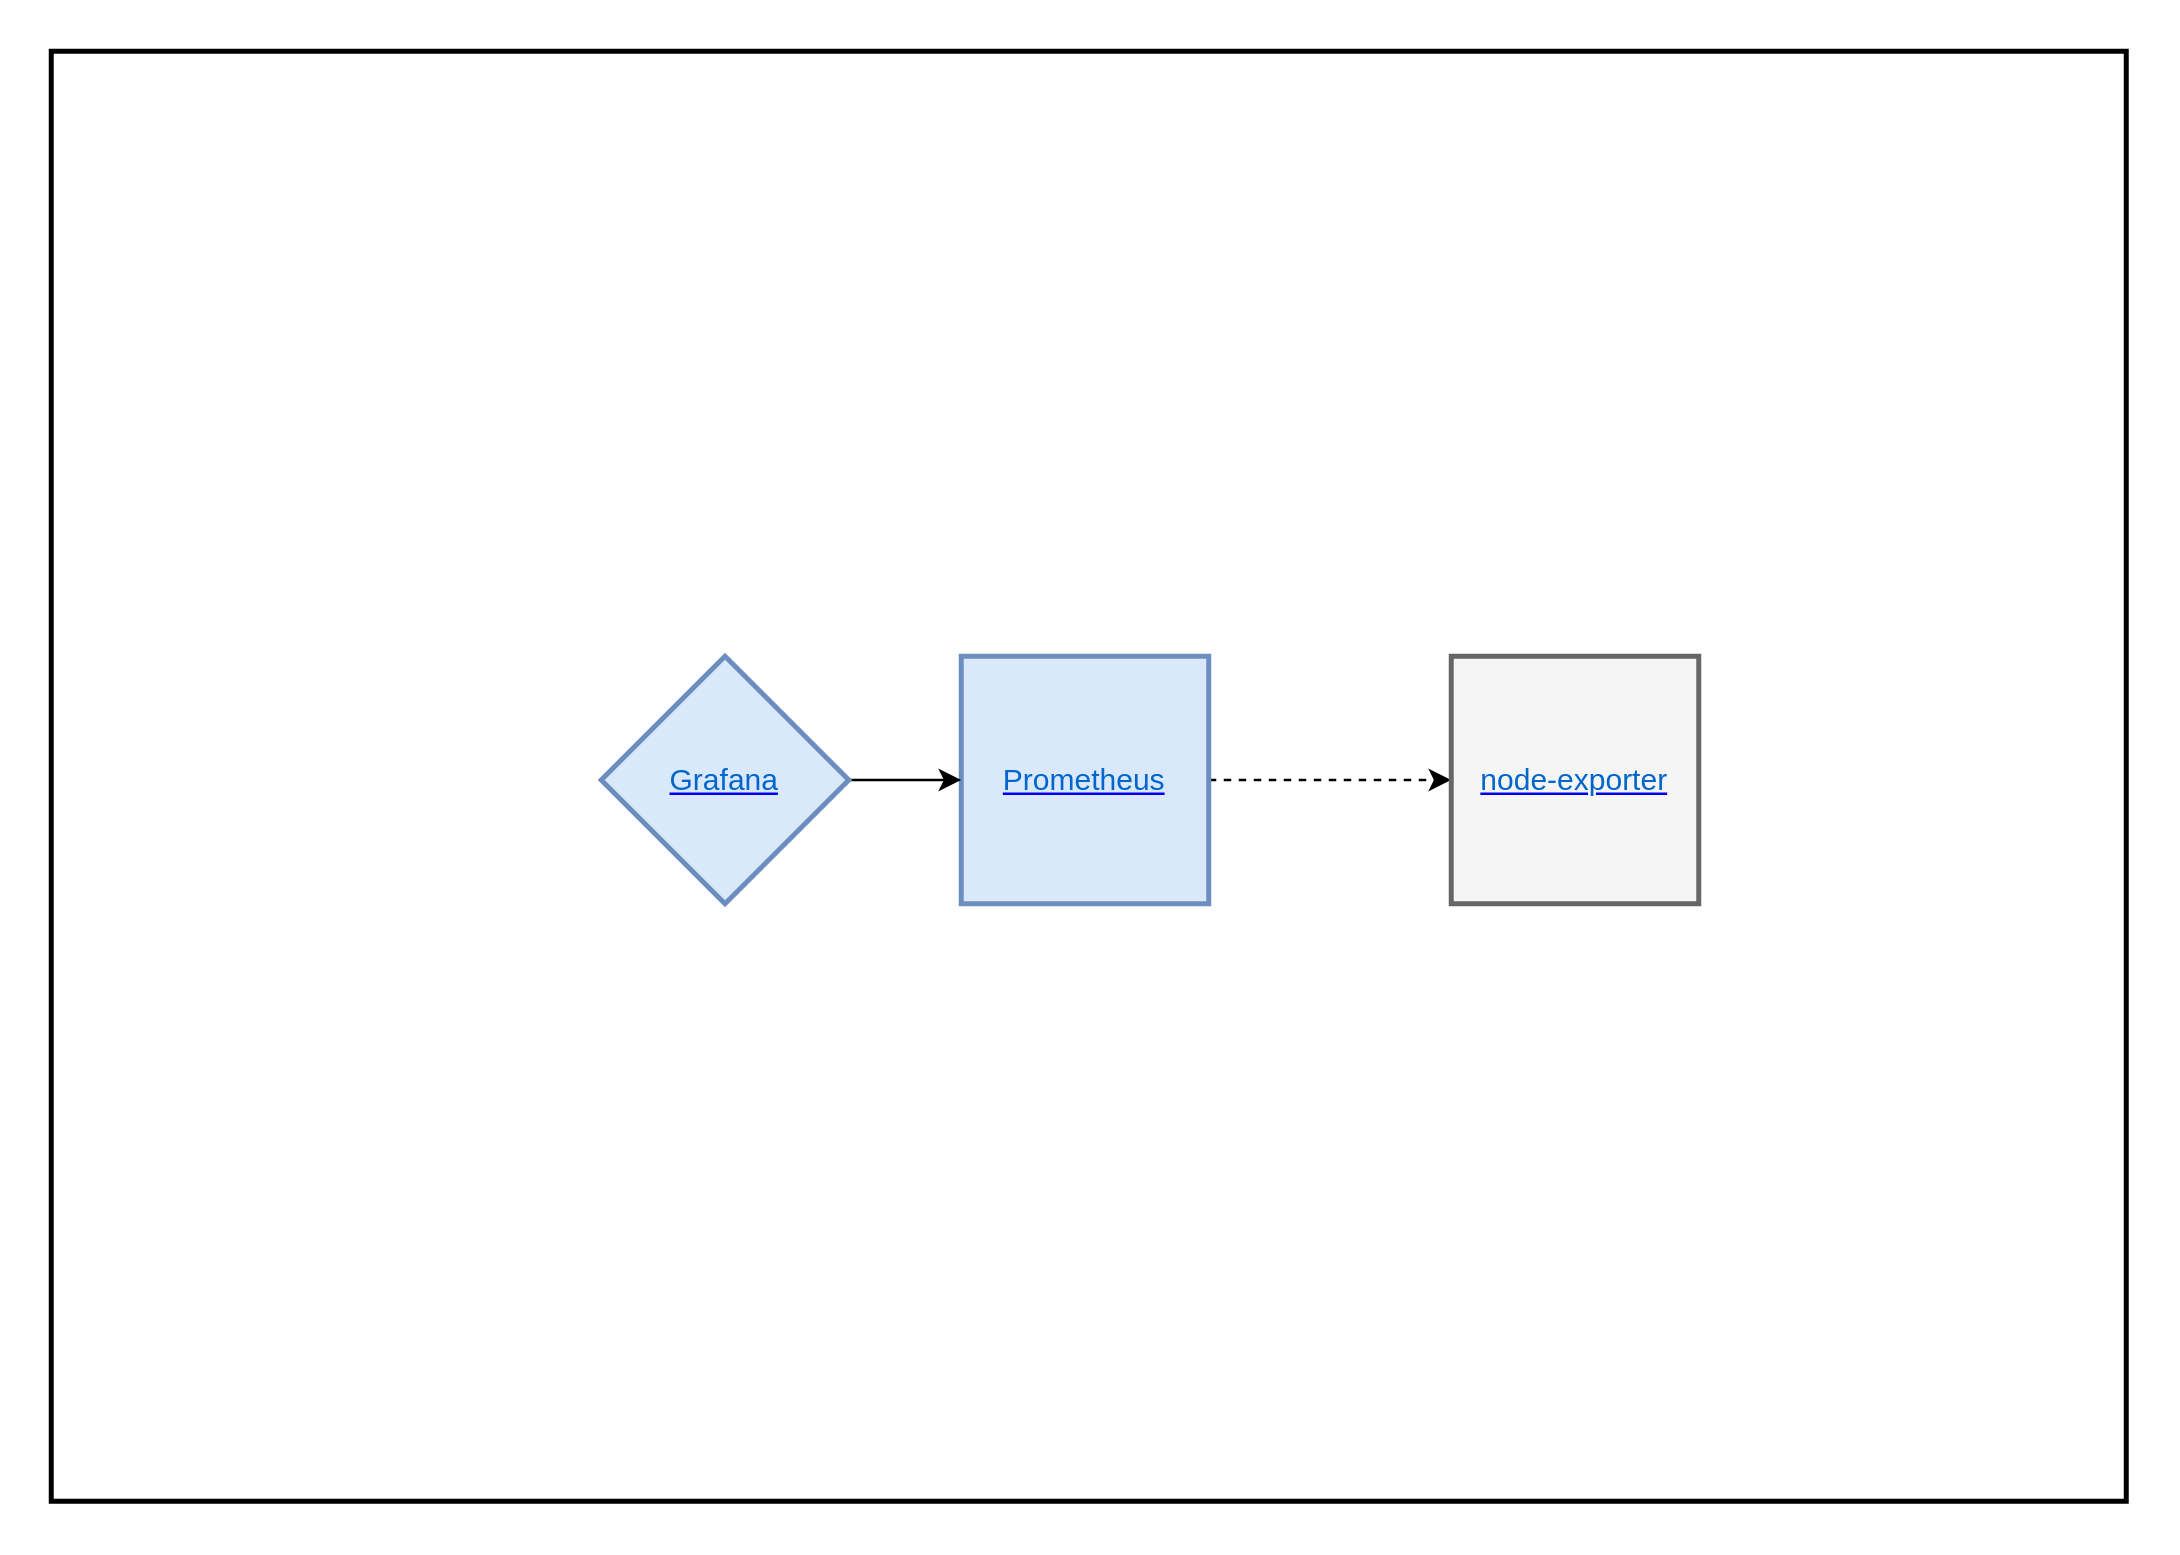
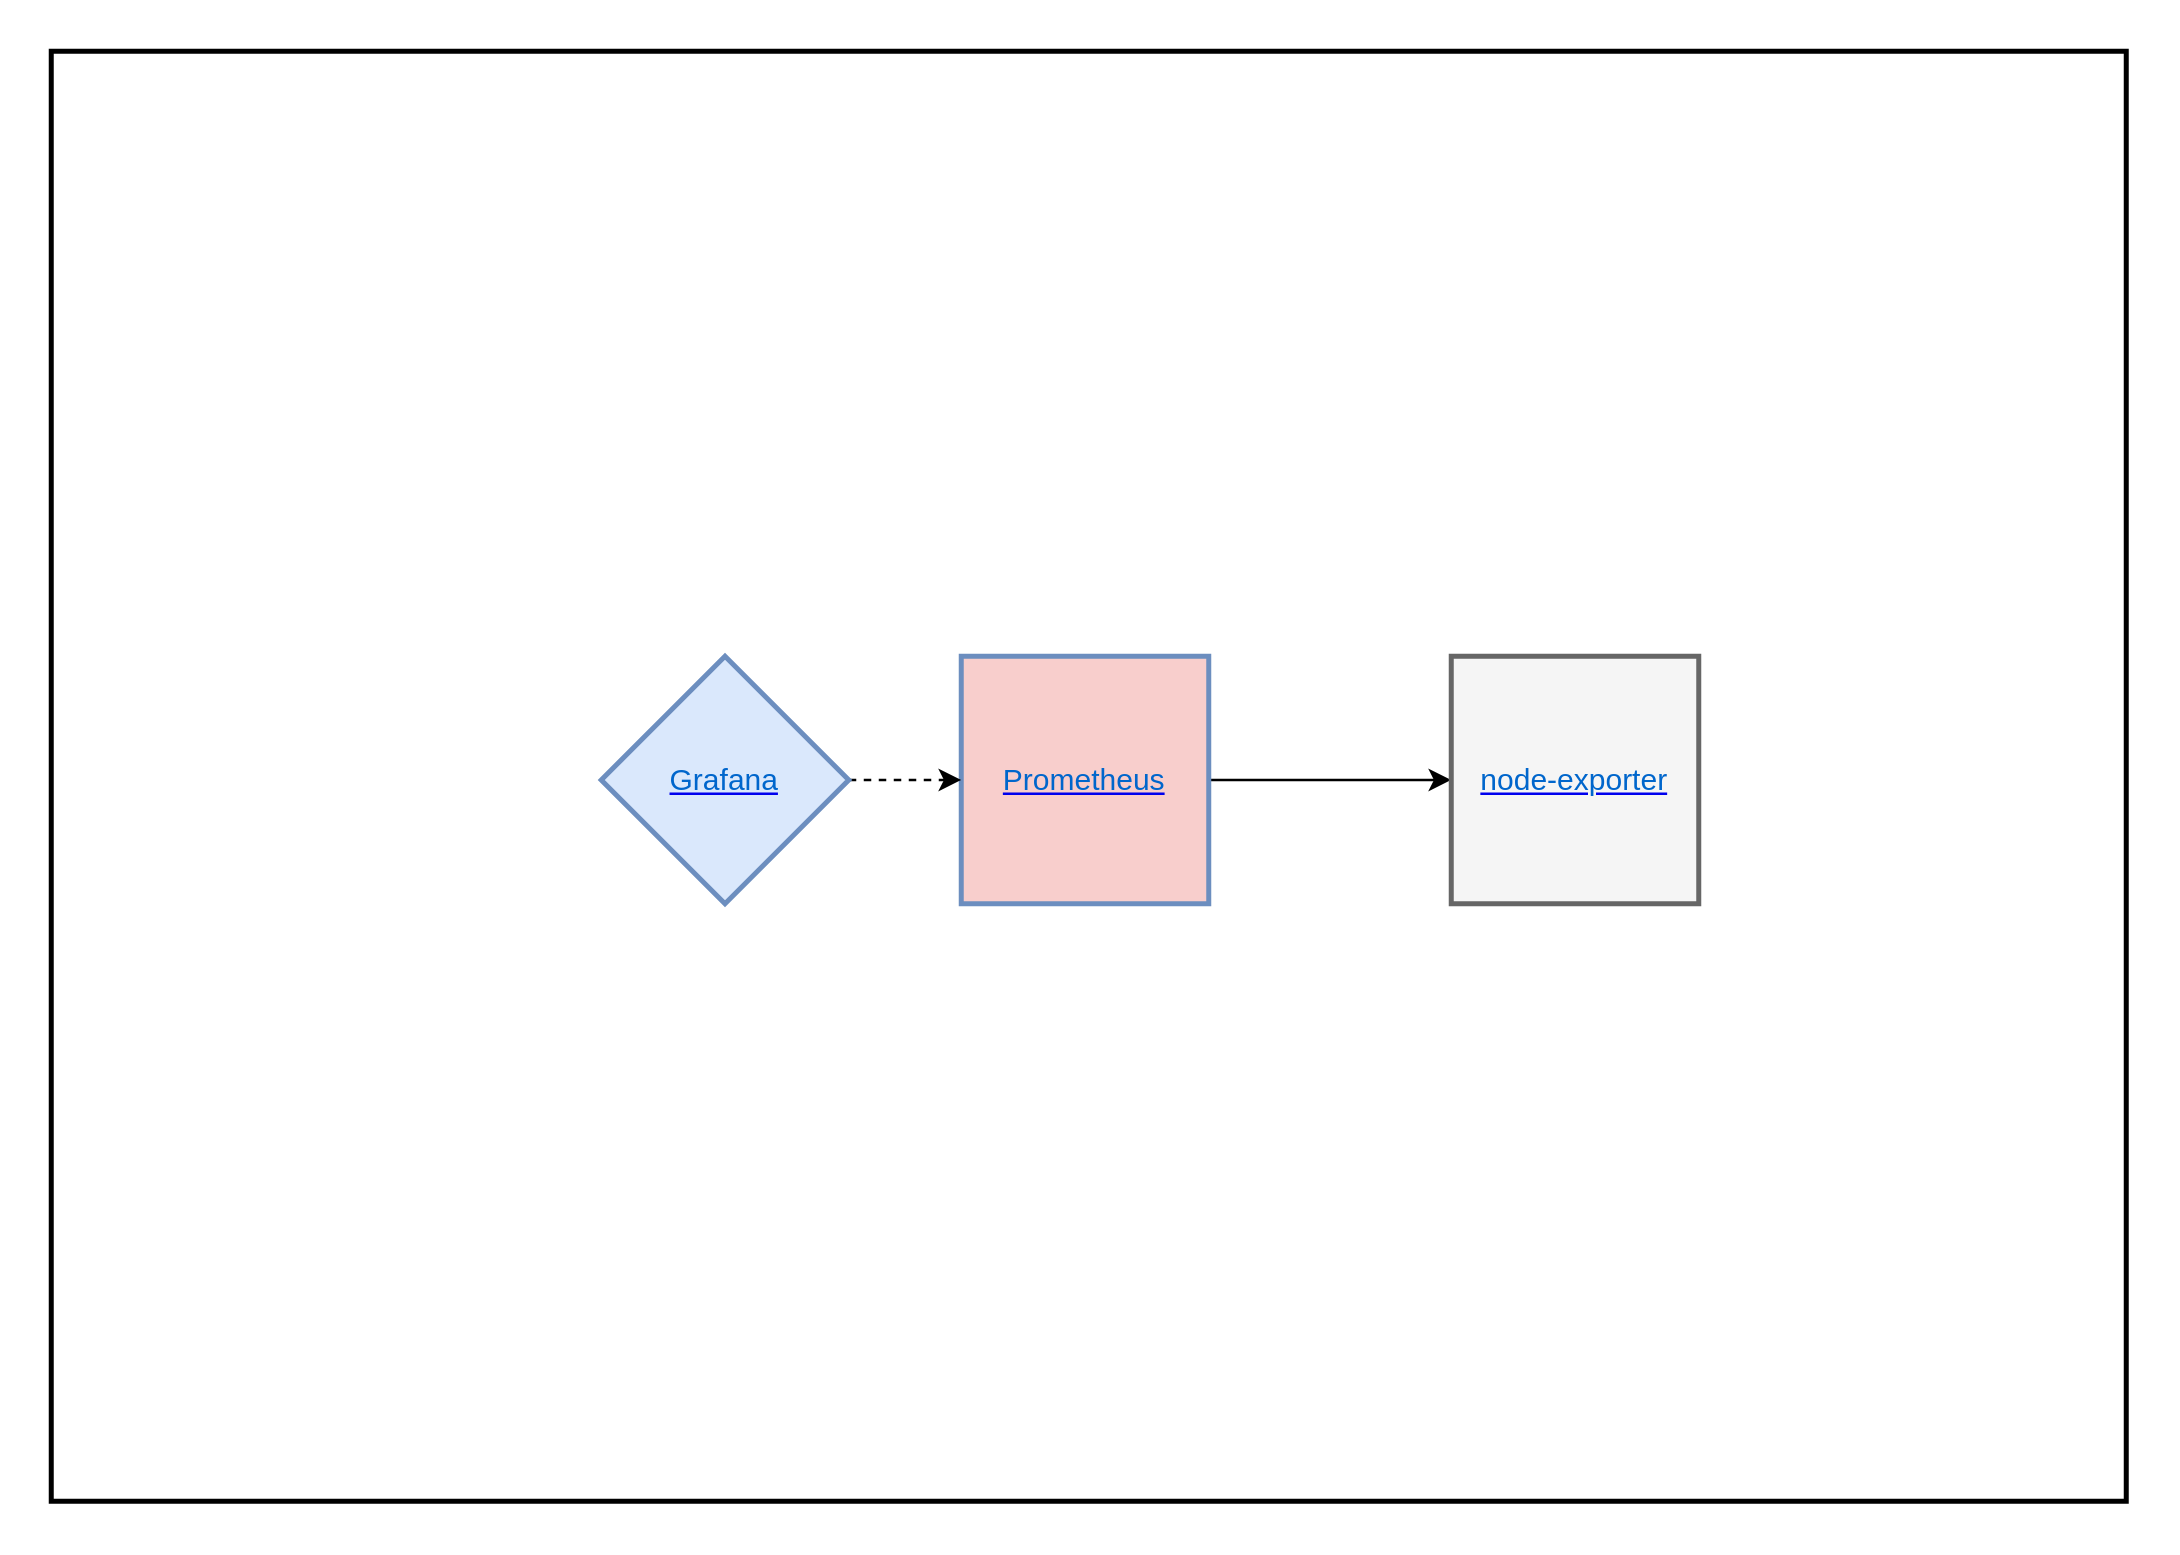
(895, 780) -> (895, 780)
(1085, 780) -> (1085, 780)
(1324, 780) -> (1324, 780)
